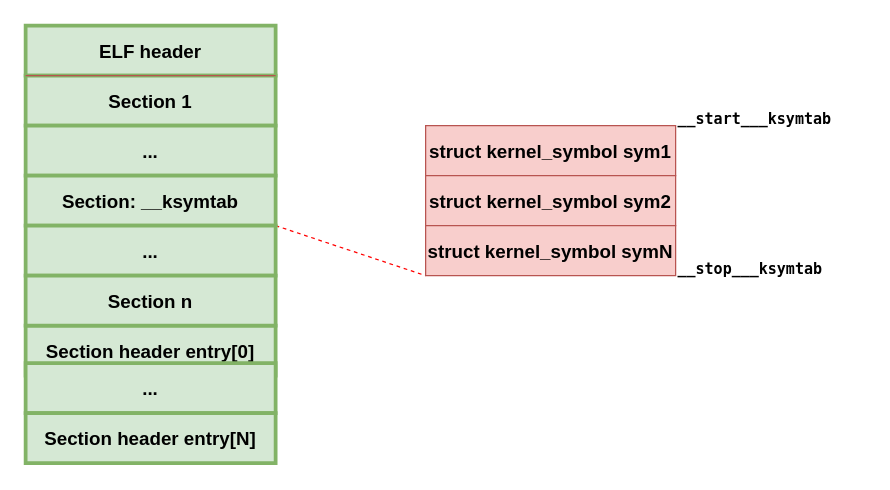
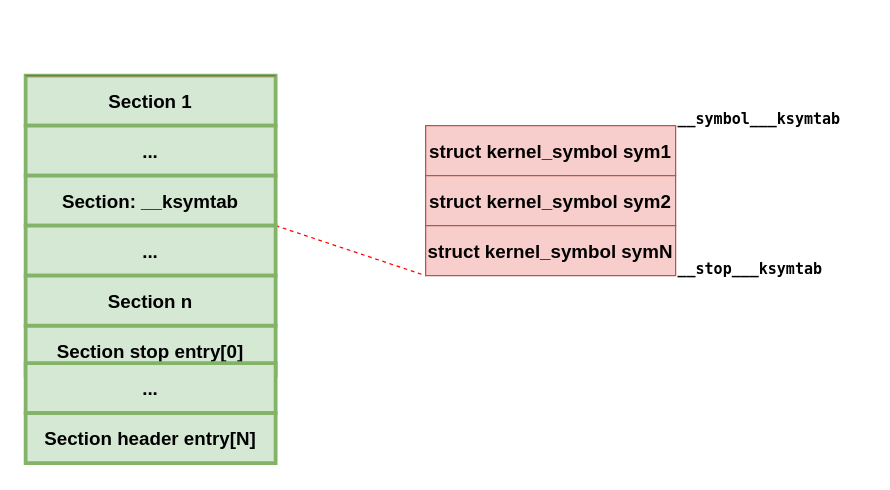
(151, 51) -> none
(750, 118) -> (752, 118)
(151, 351) -> (151, 351)
